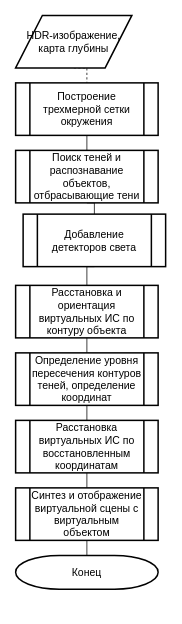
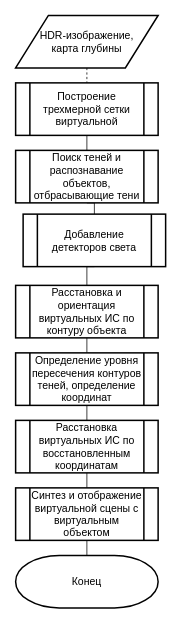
(74, 42) -> (87, 42)
(87, 109) -> (87, 109)
(87, 572) -> (87, 582)
